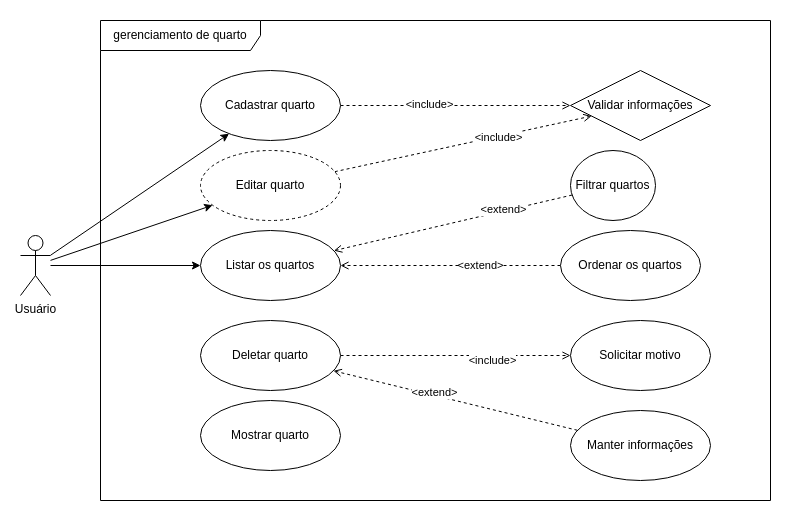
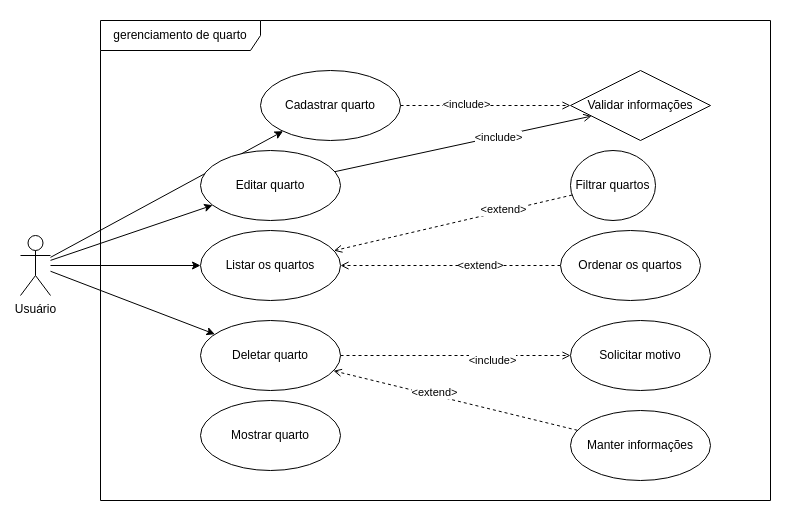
(271, 106) -> (331, 106)
(405, 156) -> (405, 156)
(271, 186) -> (271, 186)
none -> (129, 301)
